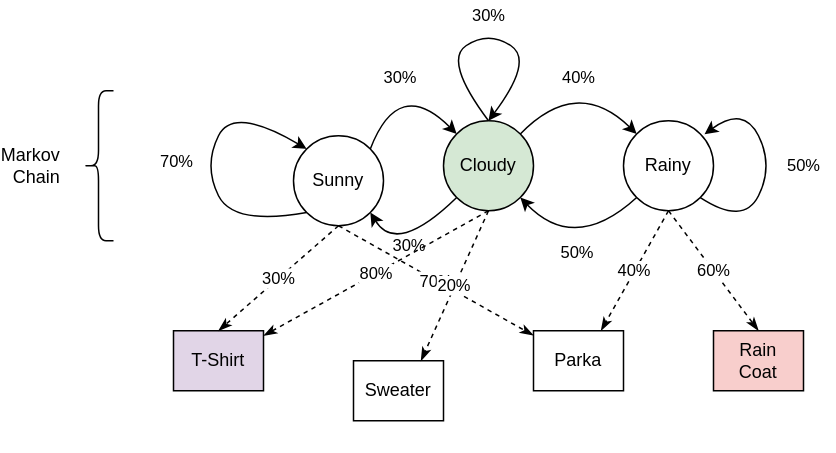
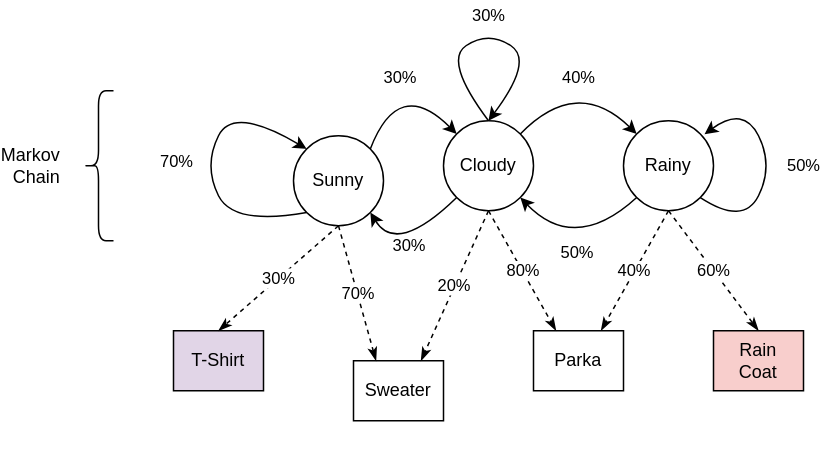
(488, 166) -> (488, 166)
(423, 247) -> (520, 267)
(389, 254) -> (356, 289)
